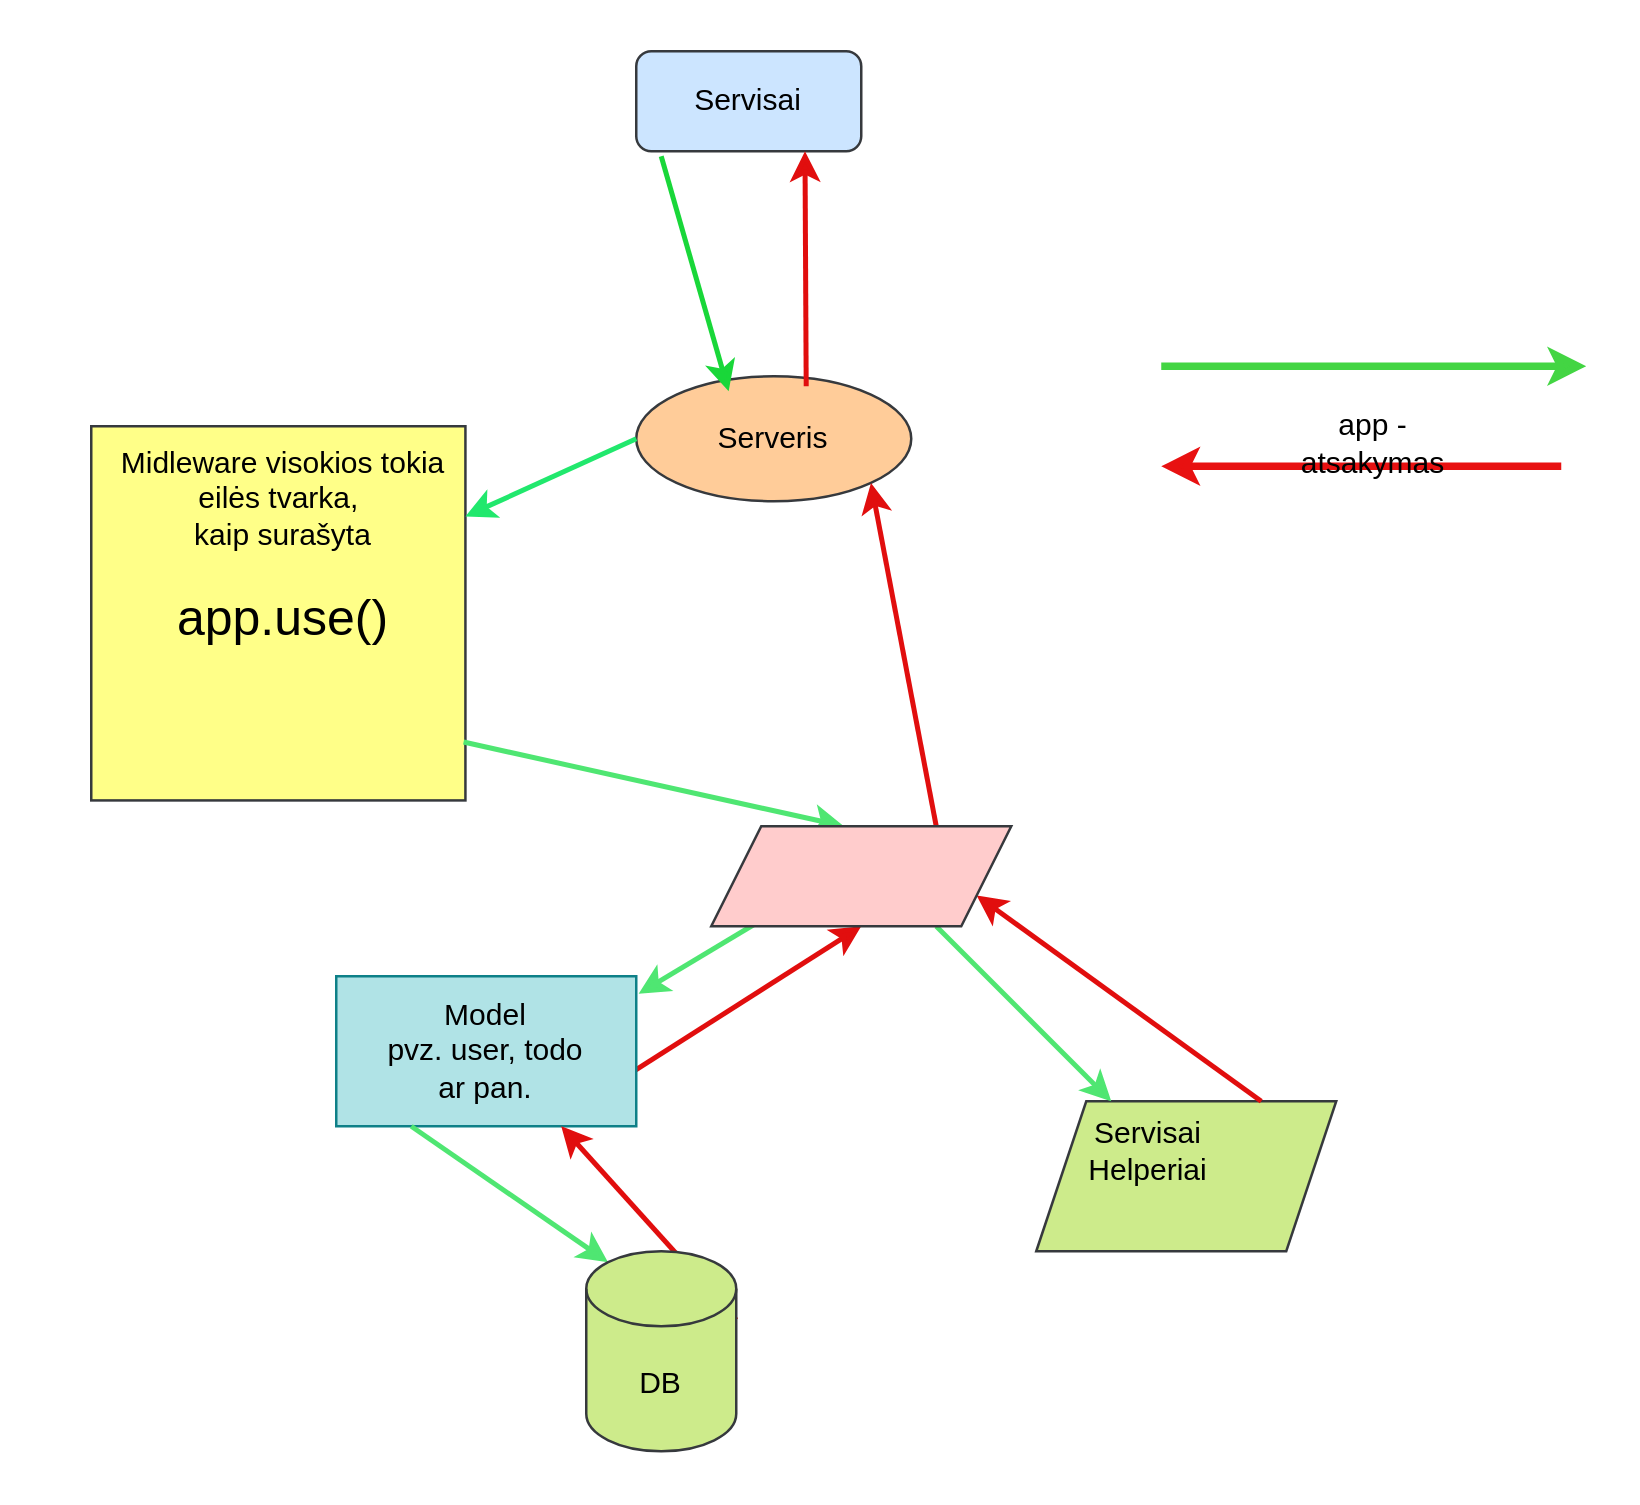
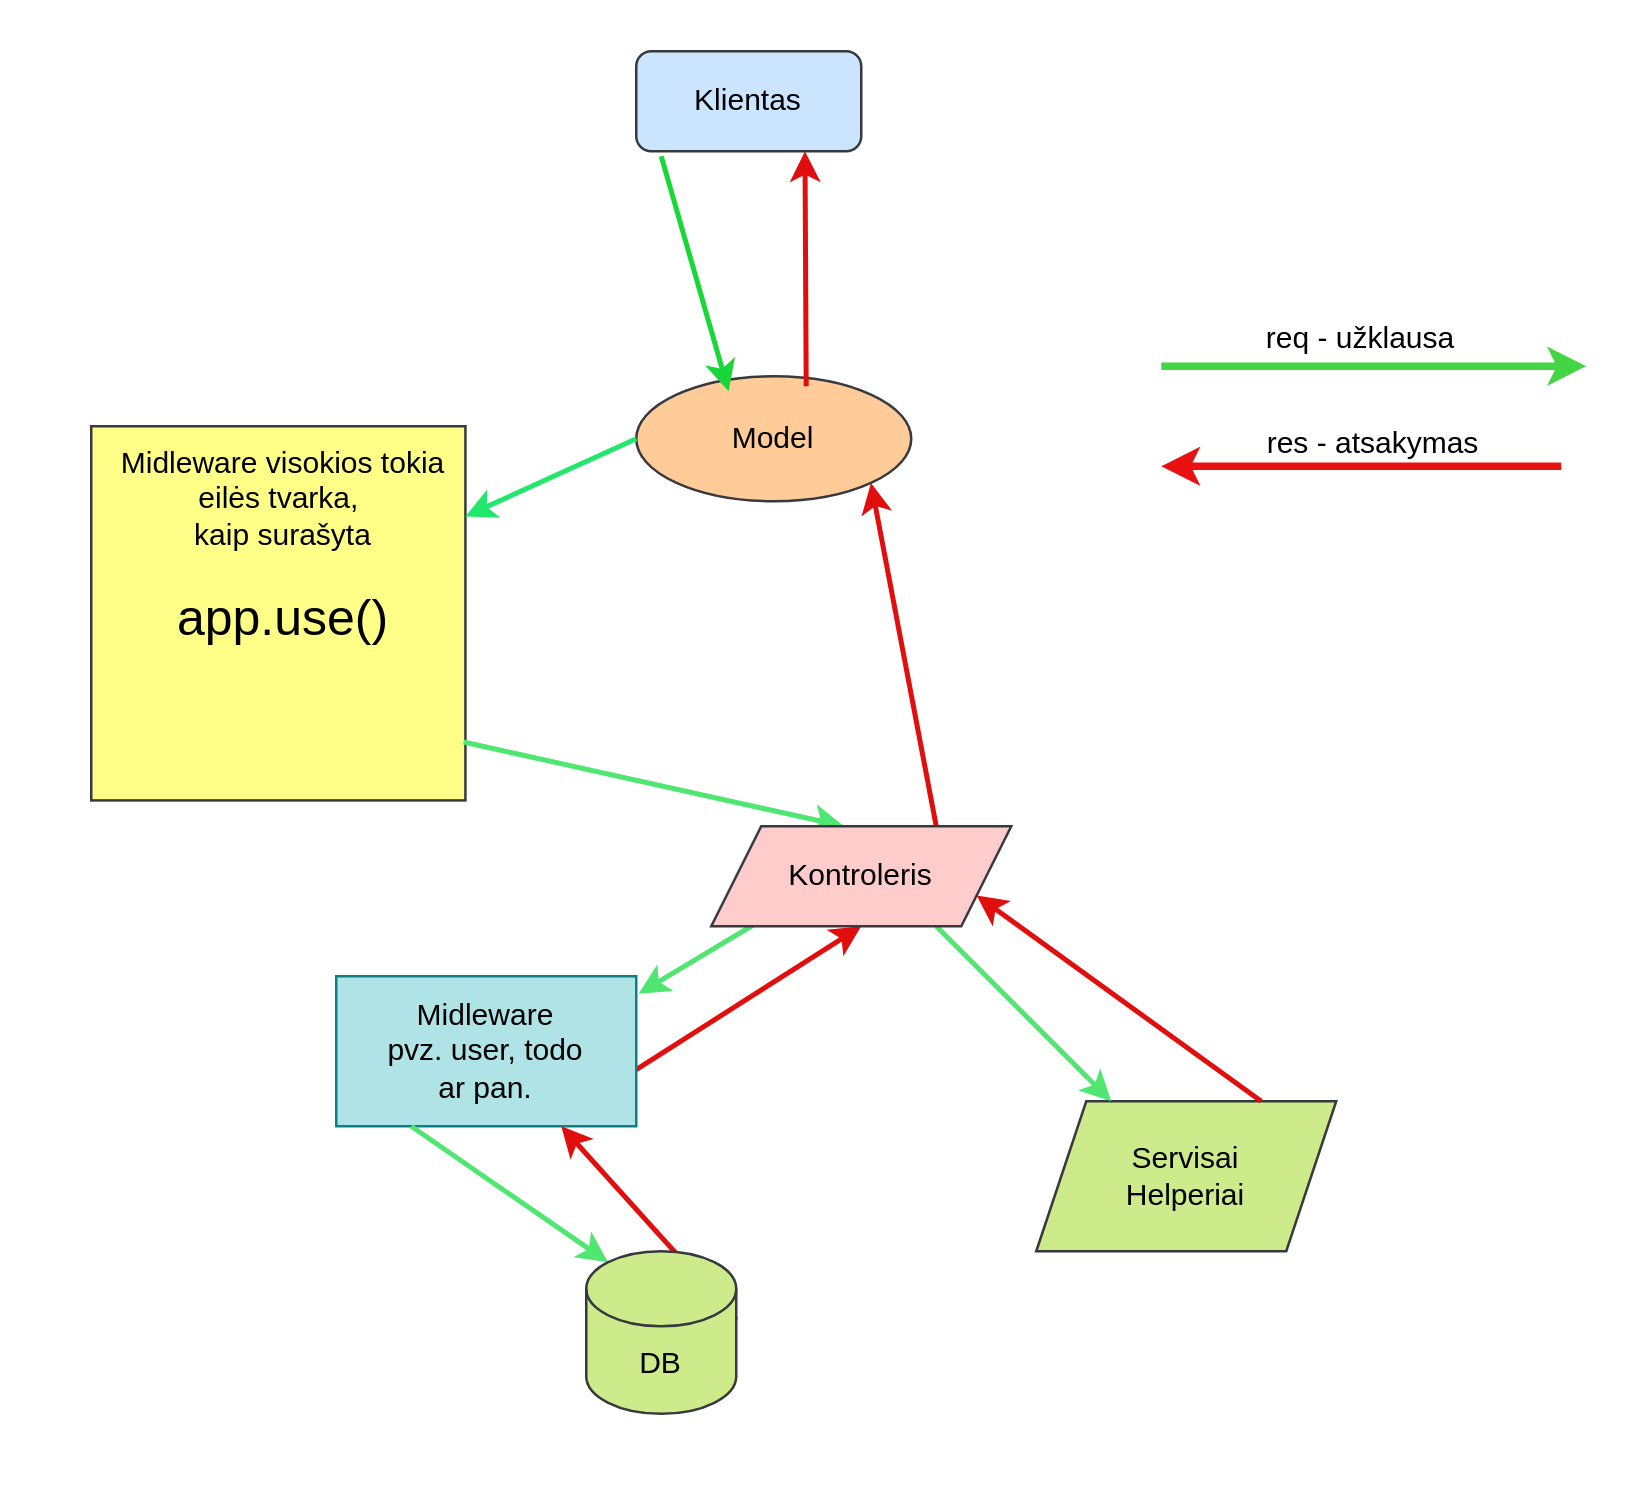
(749, 101) -> (749, 101)
none -> (1361, 339)
(774, 439) -> (774, 439)
(1374, 444) -> (1374, 444)
none -> (861, 876)
(486, 1051) -> (486, 1051)
(1149, 1151) -> (1186, 1176)
(661, 1351) -> (661, 1333)
